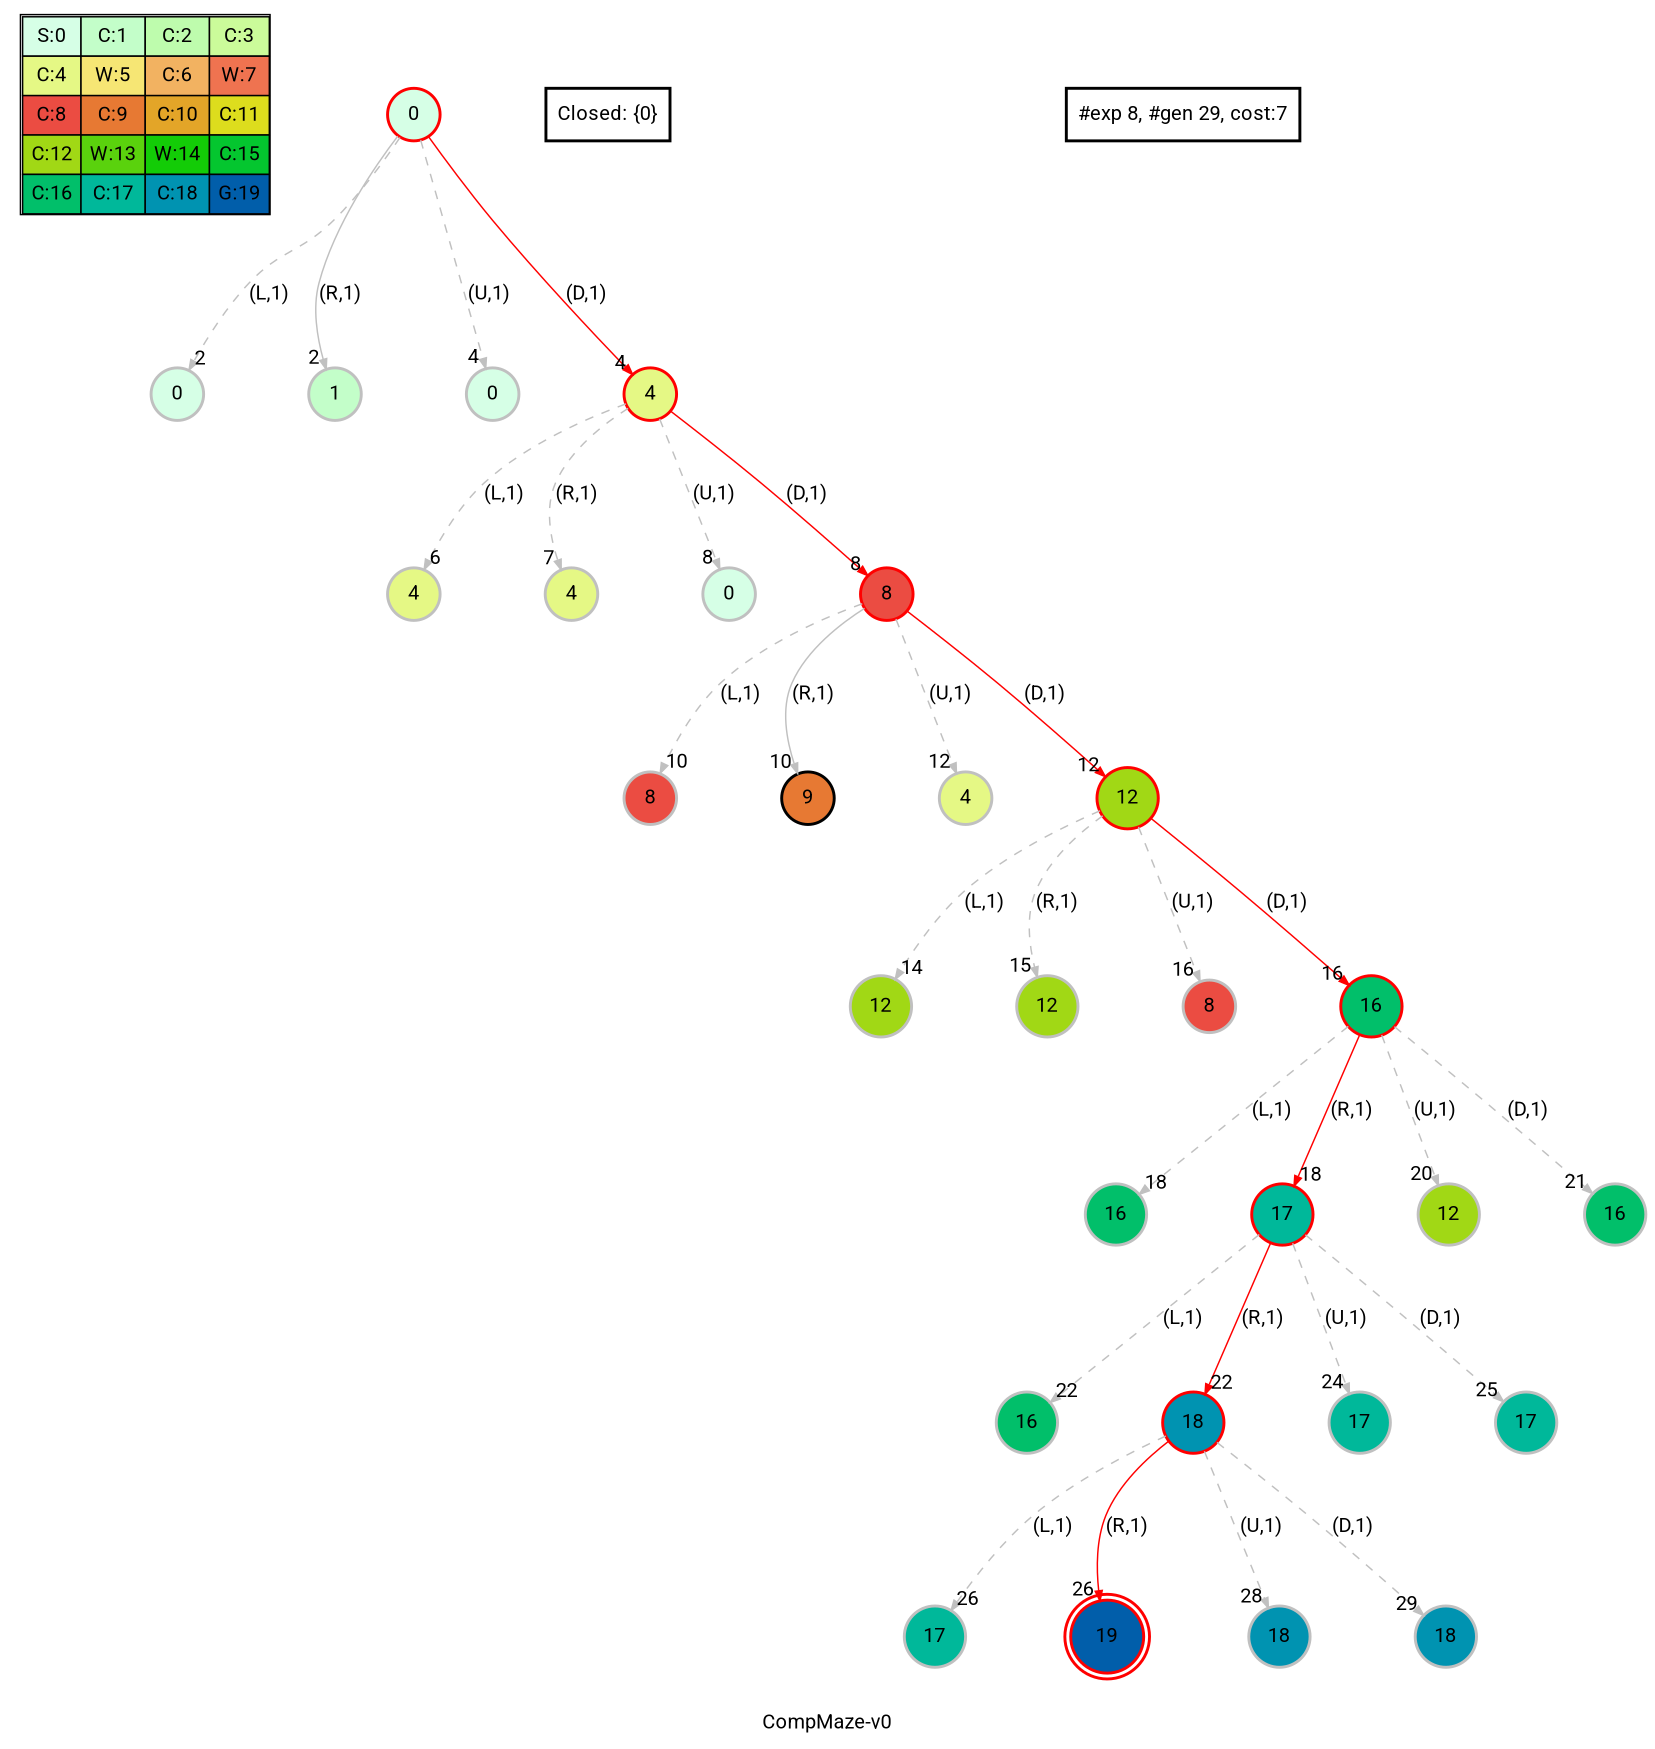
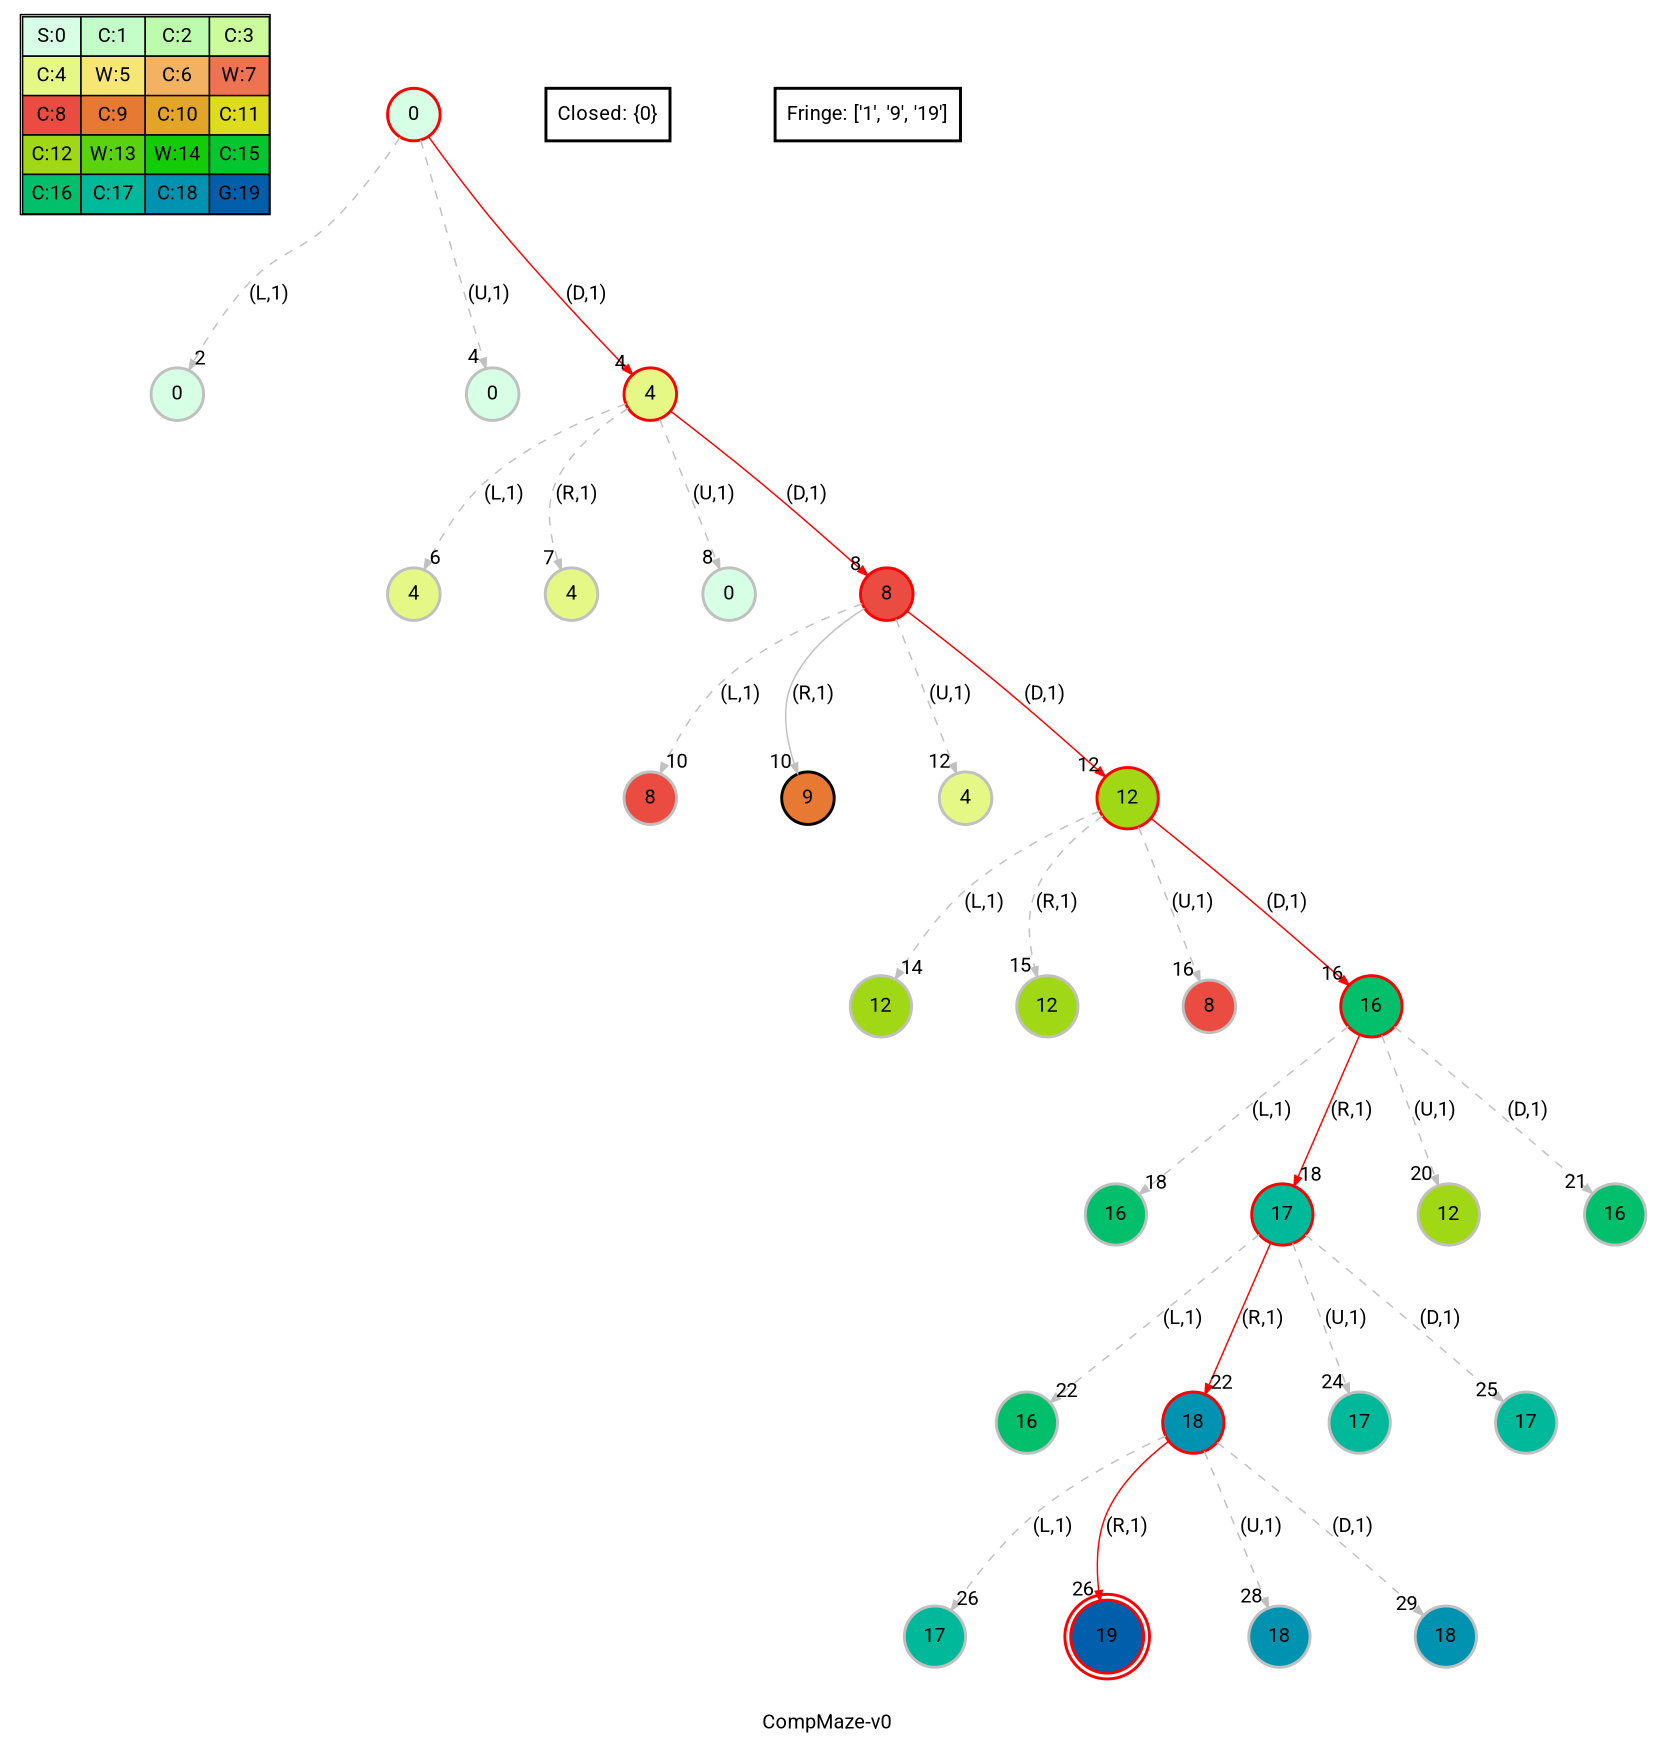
none -> (868, 115)
(1183, 115) -> none
(335, 394) -> none
